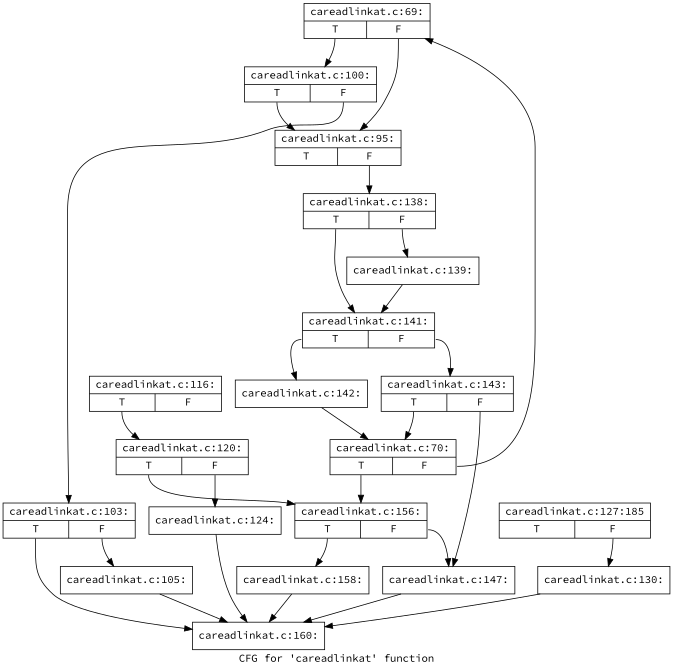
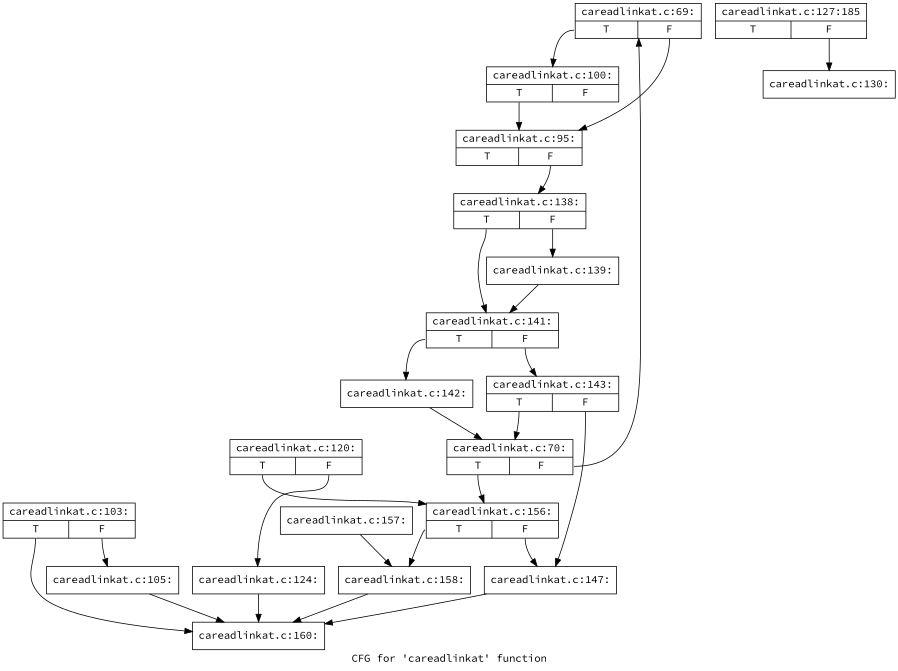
(71, 189) -> none
(155, 394) -> none
none -> (346, 521)
(437, 611) -> none
